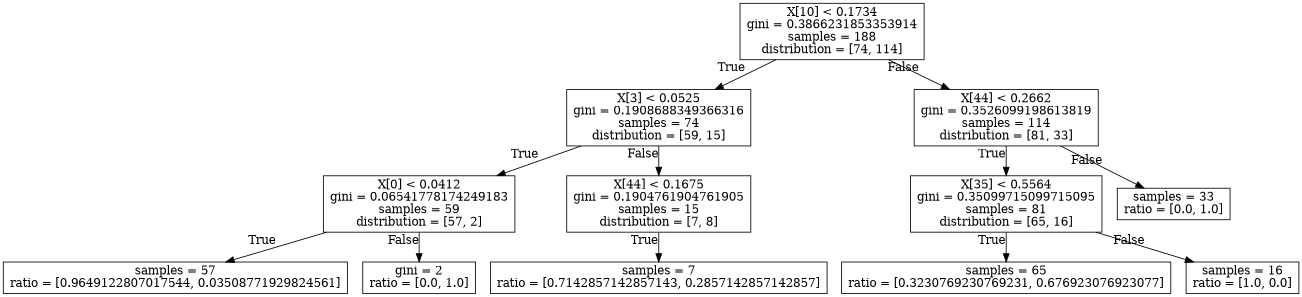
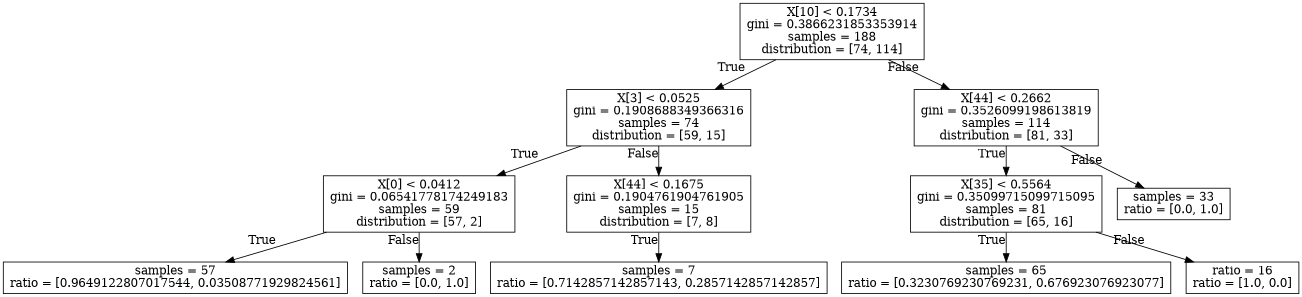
(419, 278) -> (419, 278)
(1243, 278) -> (1243, 278)
